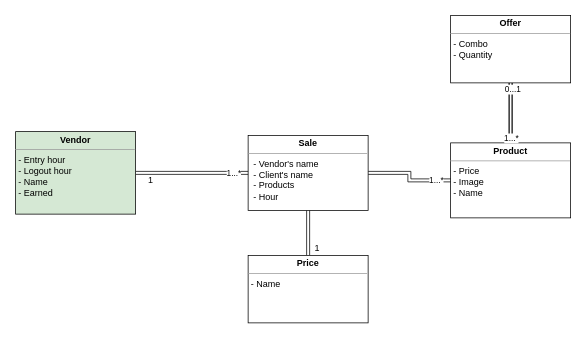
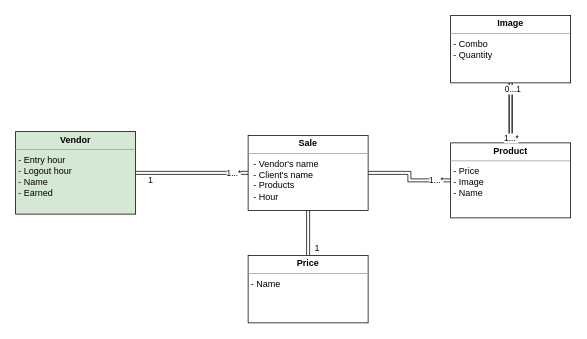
(473, 32) -> (473, 32)
